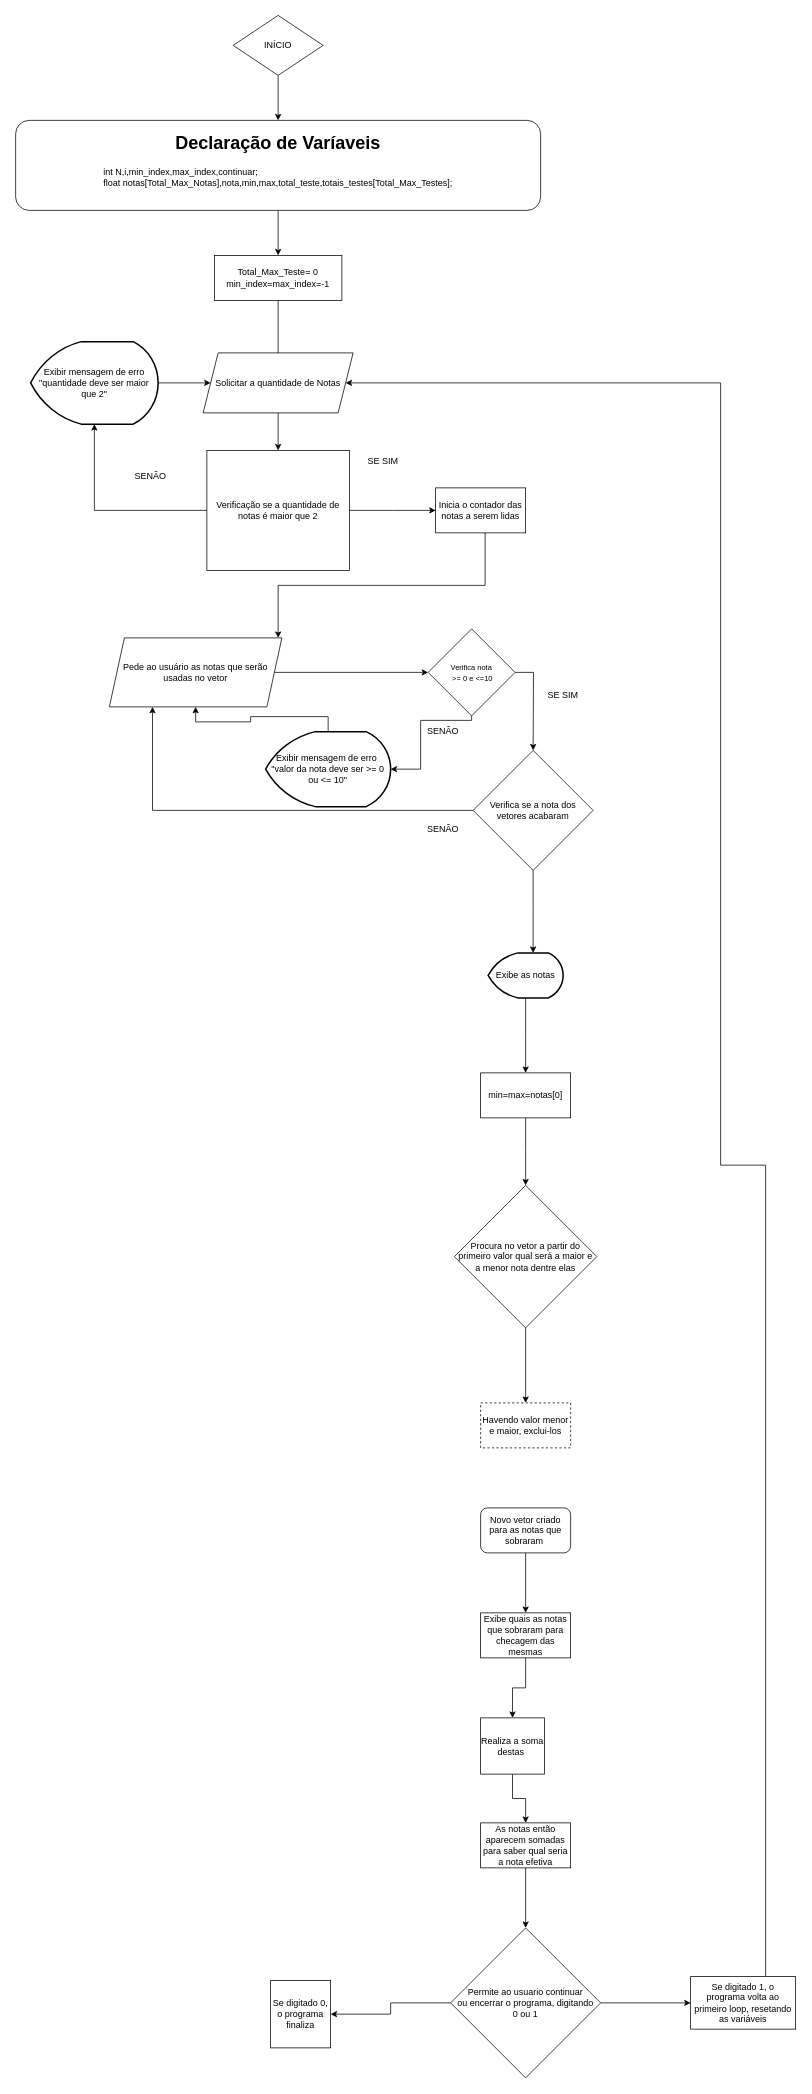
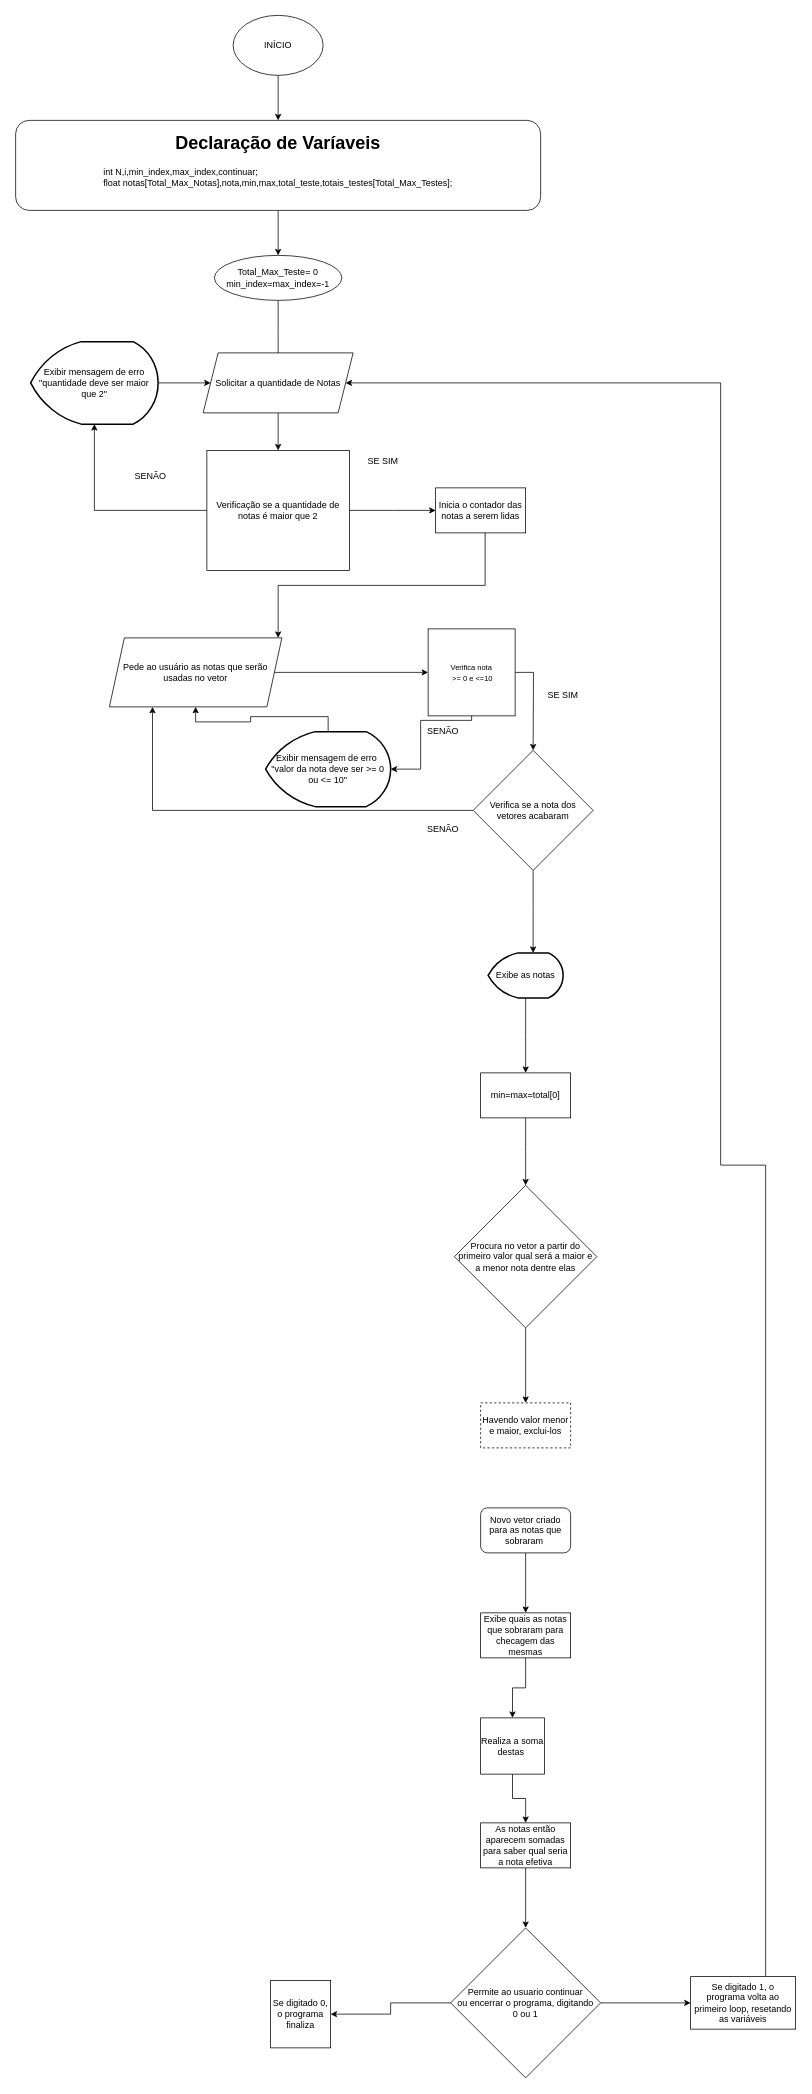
(278, 45) -> (278, 45)
(278, 278) -> (278, 278)
(471, 672) -> (471, 672)
(525, 1095) -> (525, 1095)
